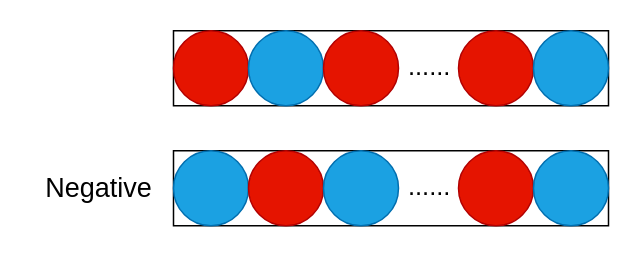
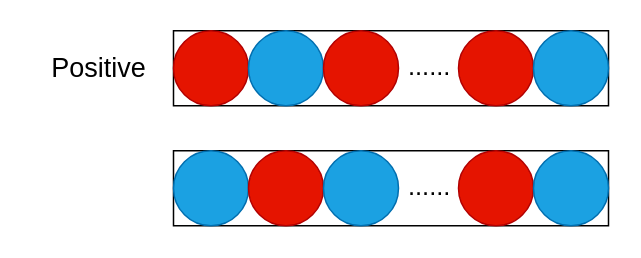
none -> (98, 68)
(98, 188) -> none
